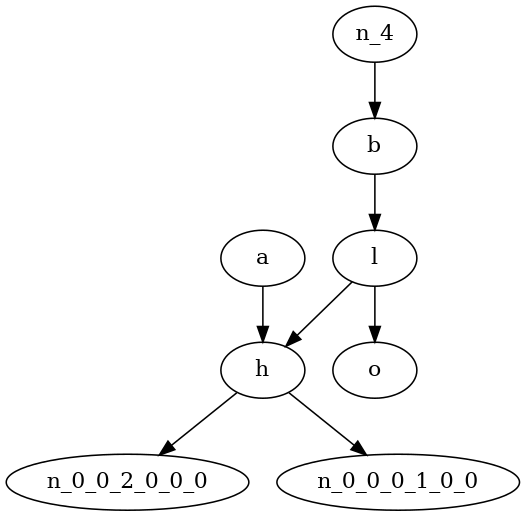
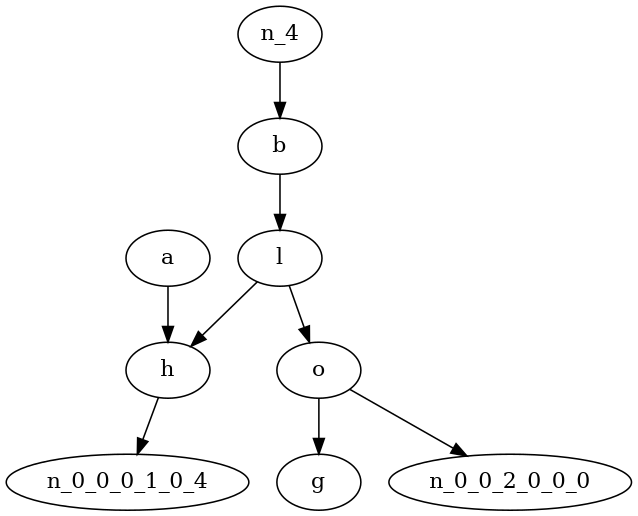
(204, 419) -> (402, 419)
none -> (319, 482)
(398, 482) -> (128, 482)
